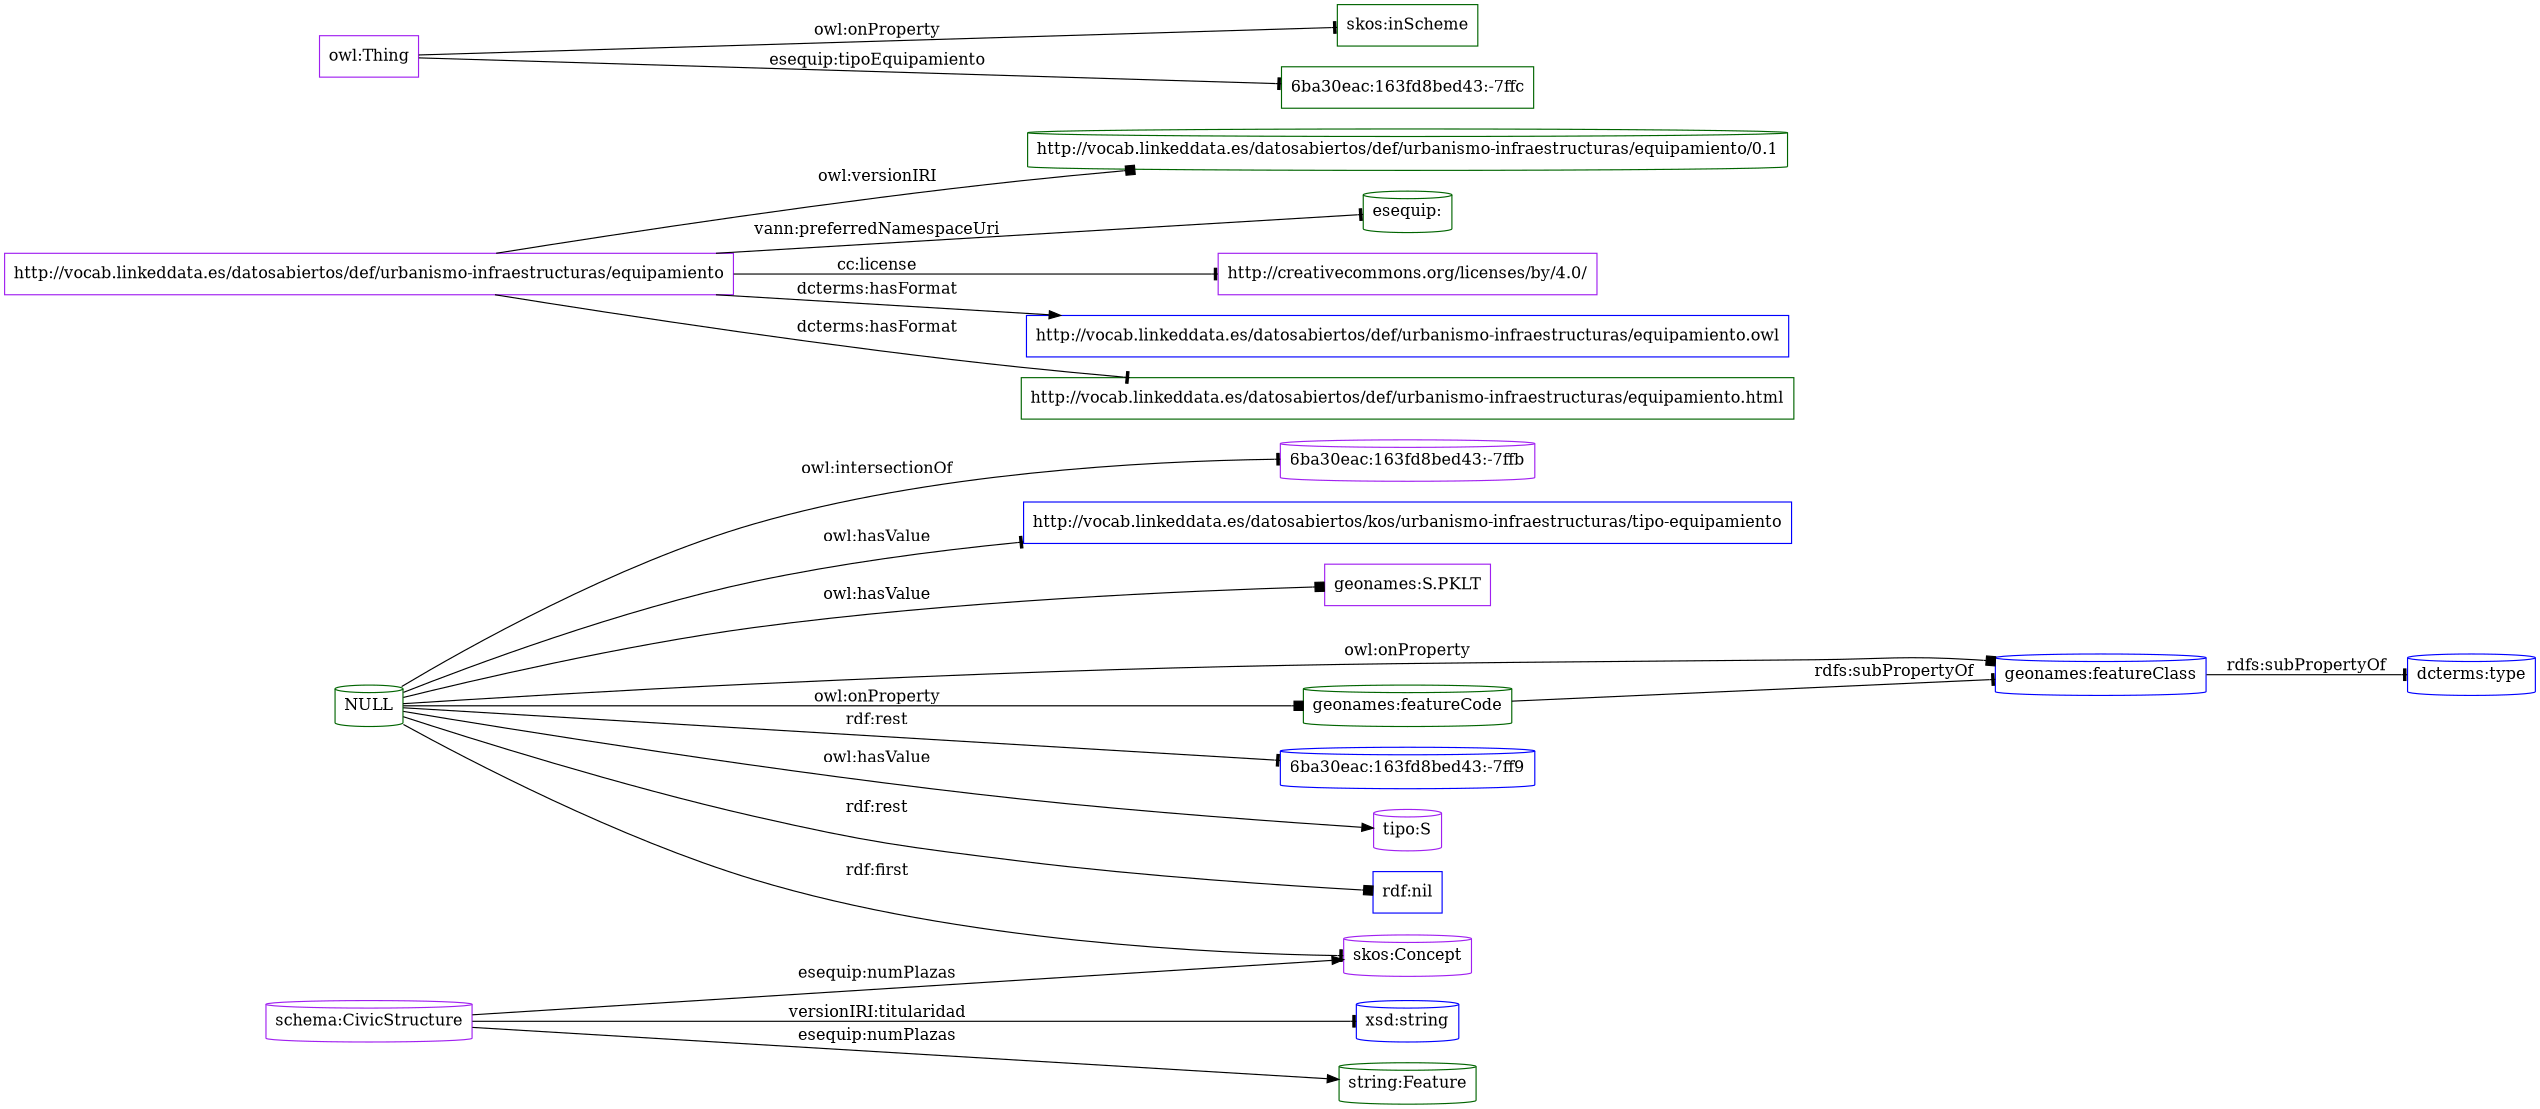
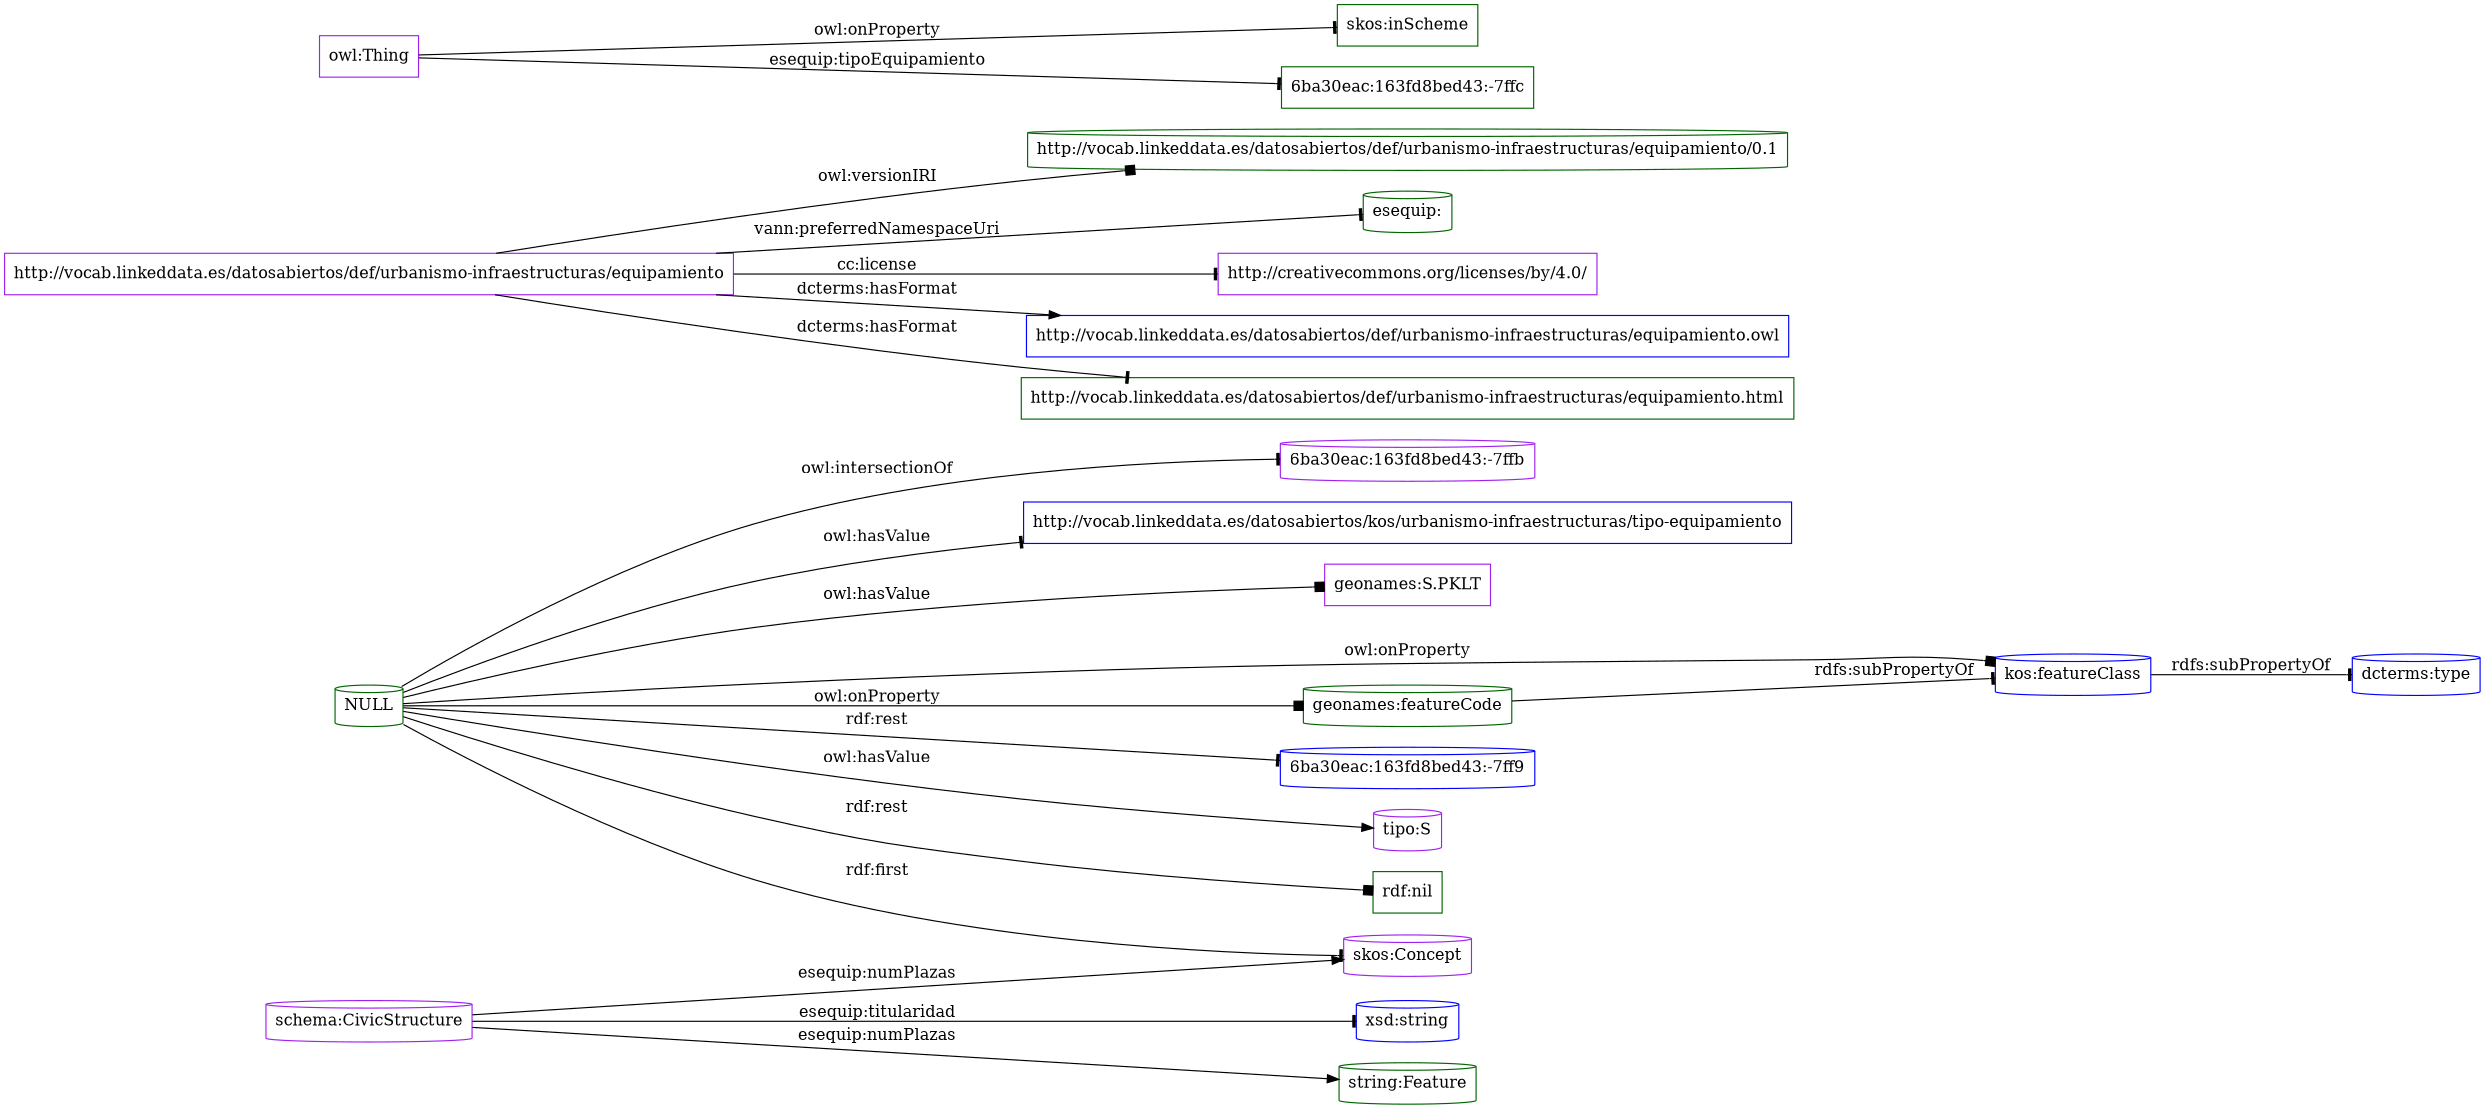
(2101, 675) -> (2073, 675)
(1408, 892) -> (1408, 892)
(877, 1013) -> (877, 1013)
